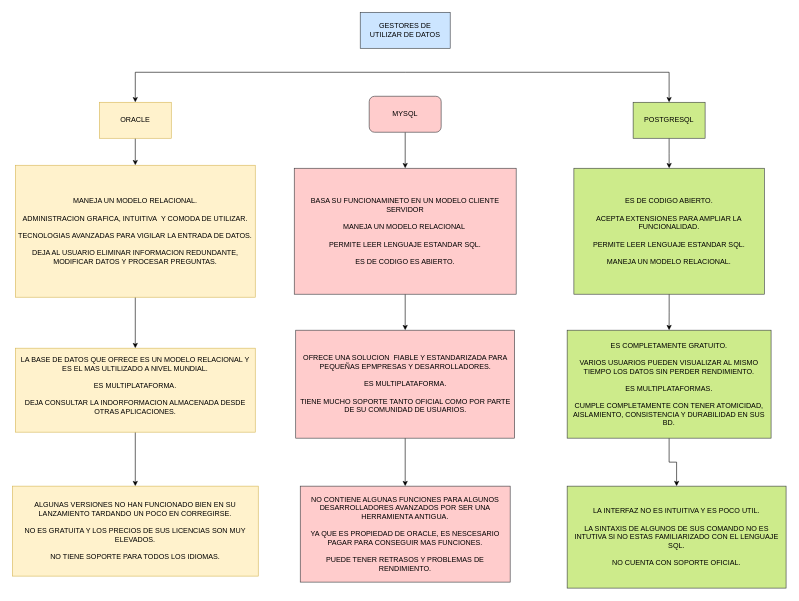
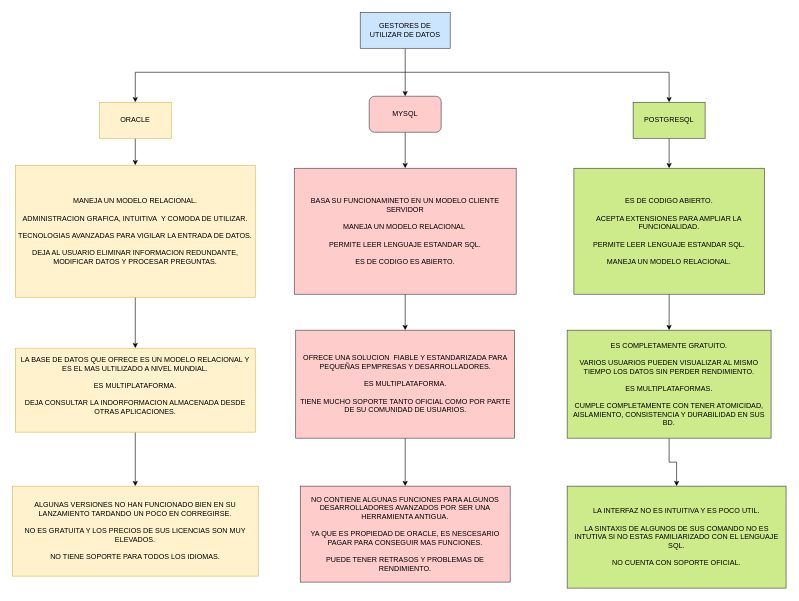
none -> (405, 90)
